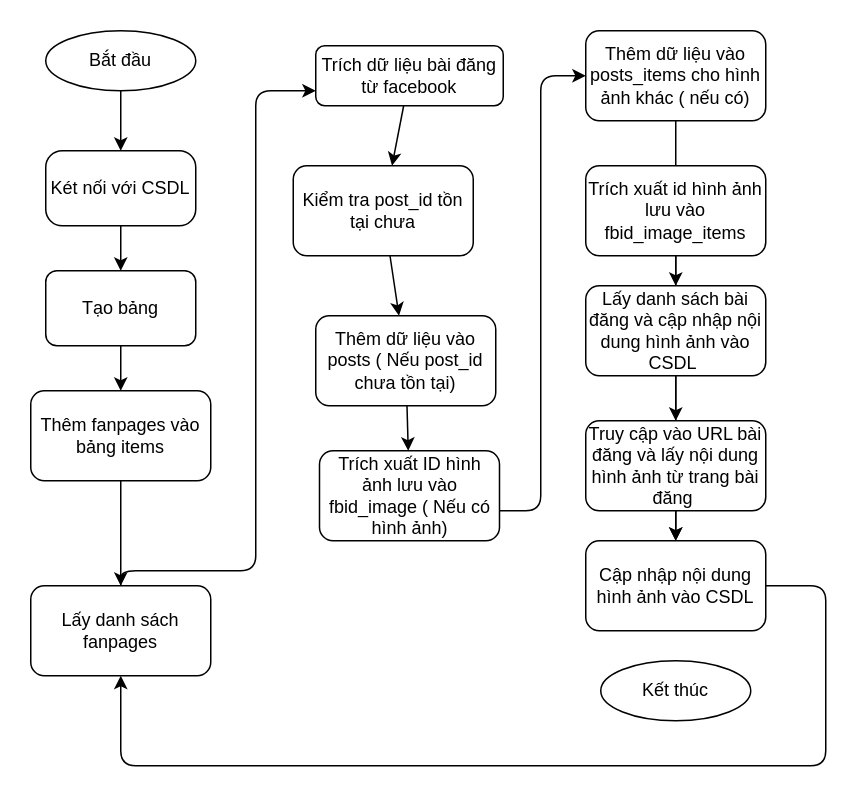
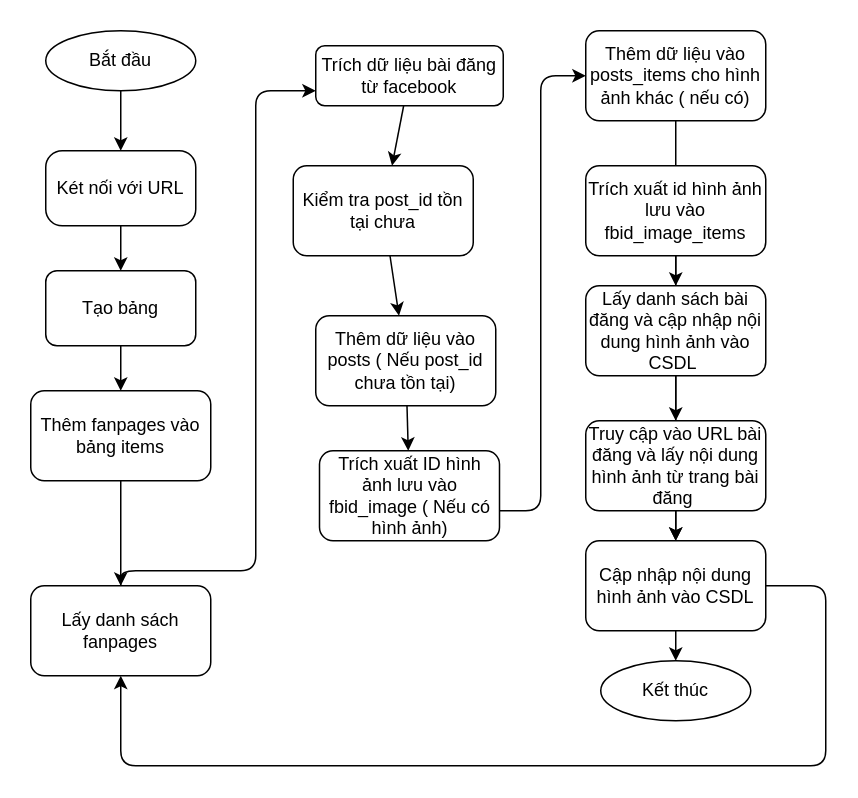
(121, 188) -> (121, 188)
none -> (676, 641)
